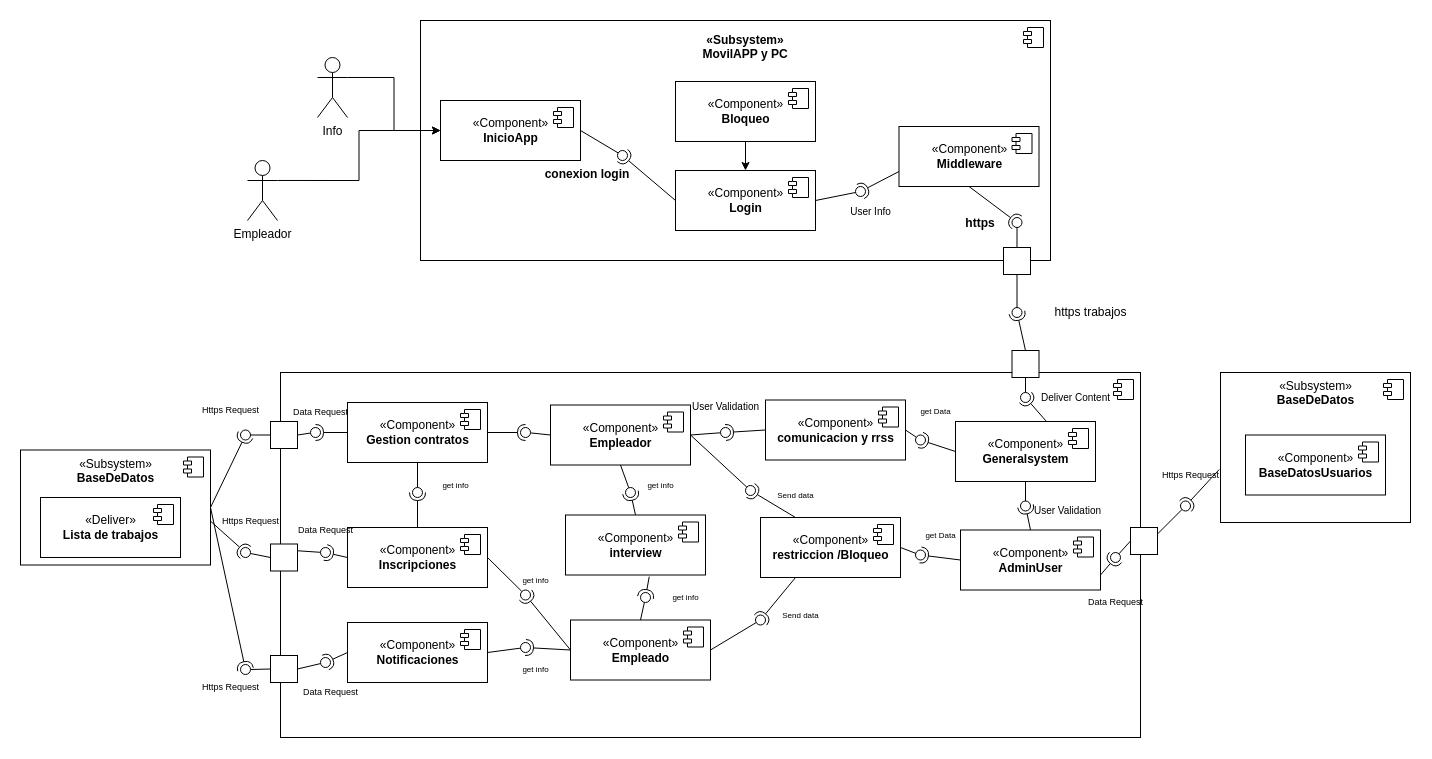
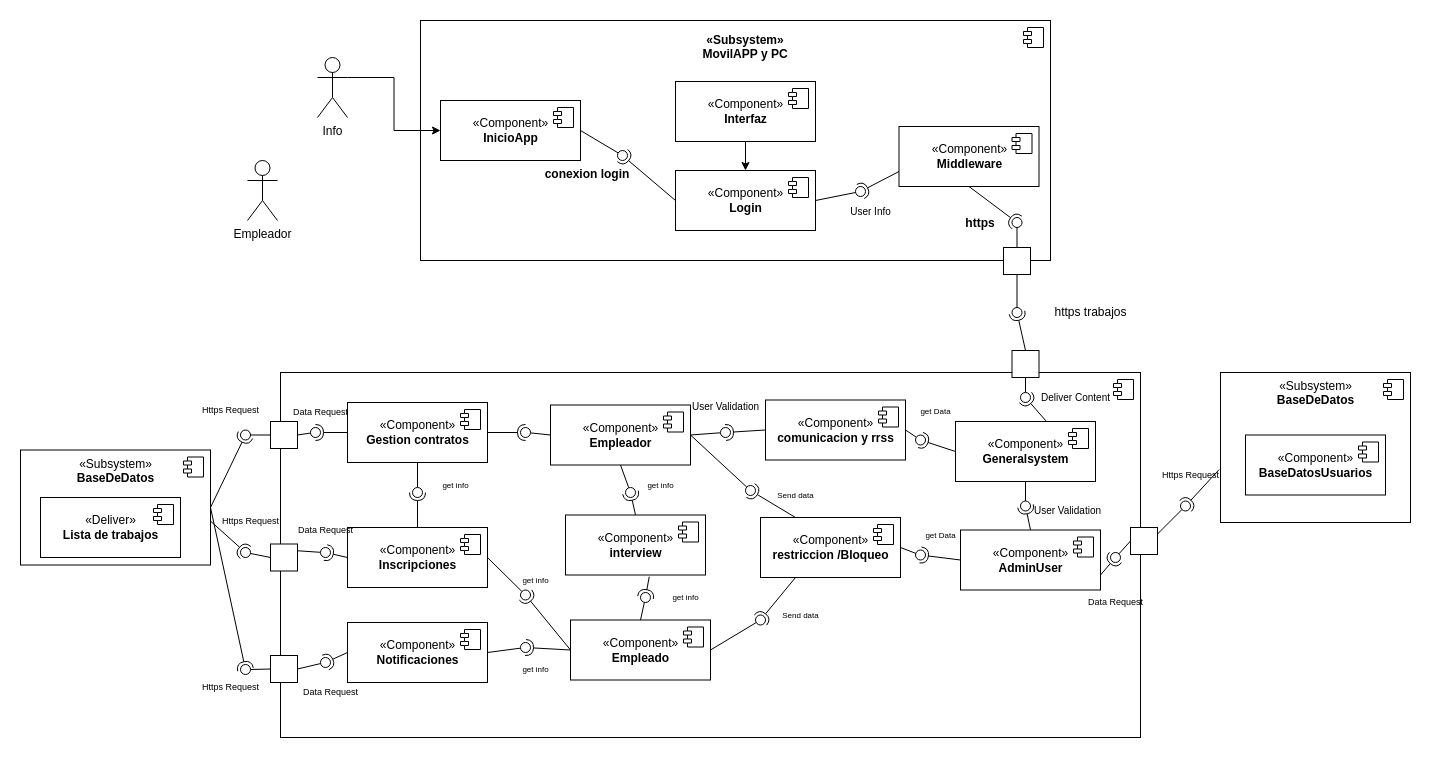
(746, 112) -> (746, 112)
(359, 180) -> none
